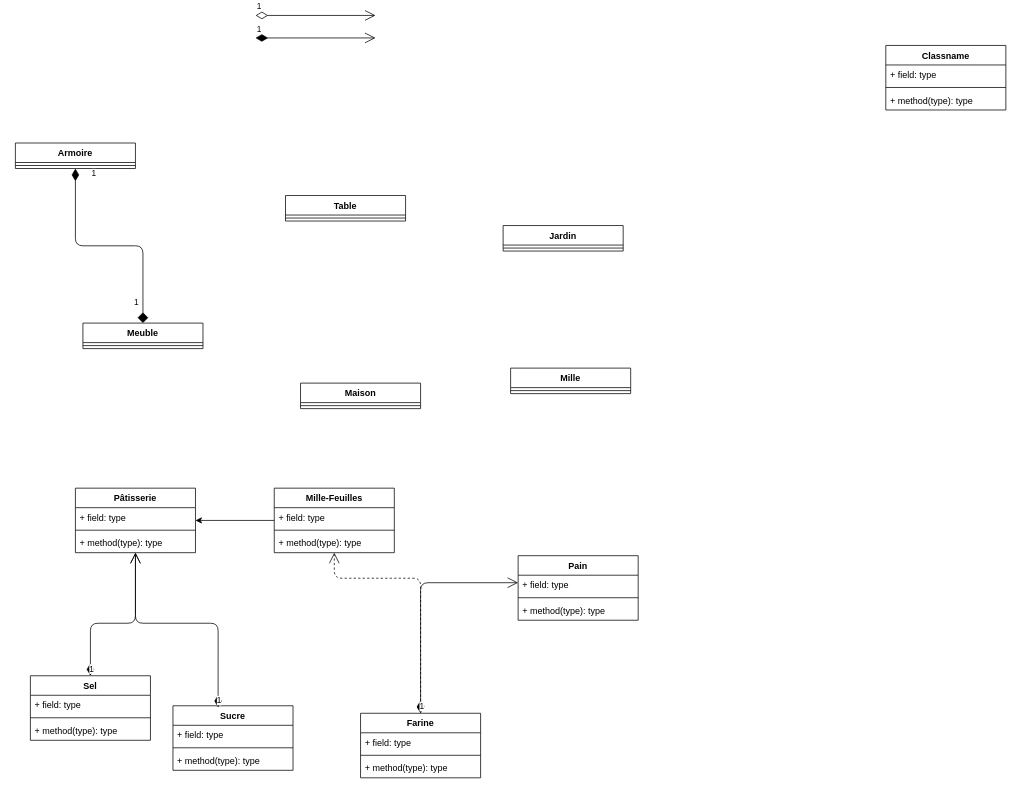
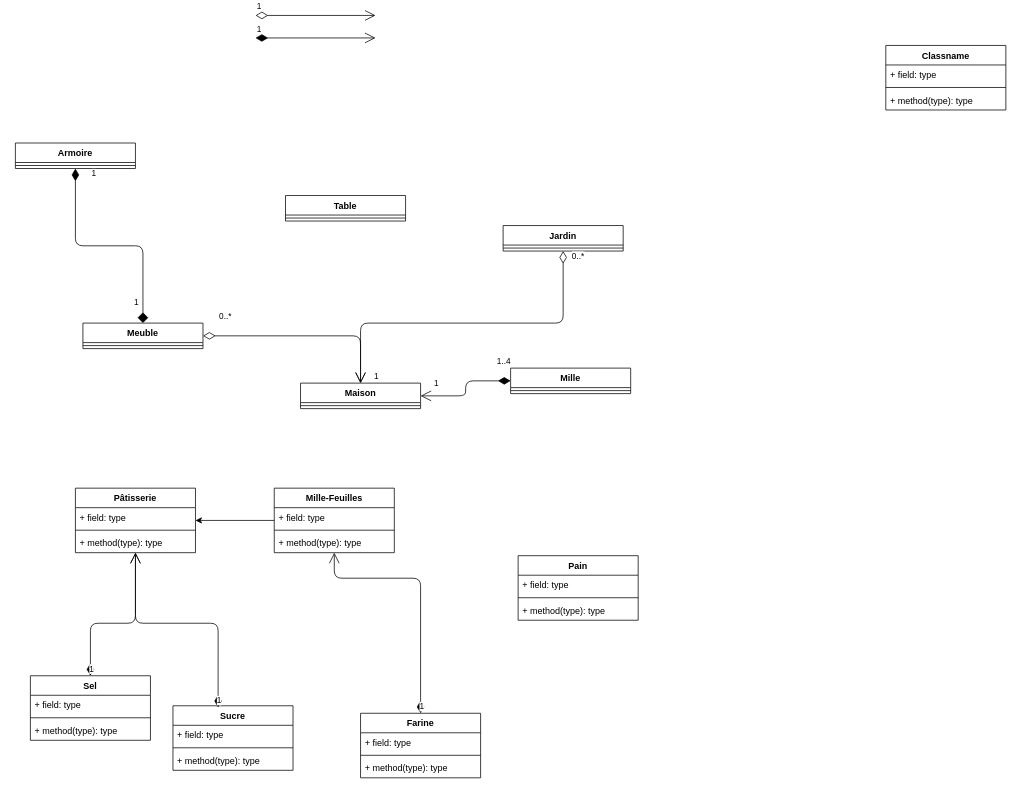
none -> (485, 323)
none -> (286, 336)
none -> (465, 391)
(369, 578) -> (369, 578)
(468, 582) -> none
